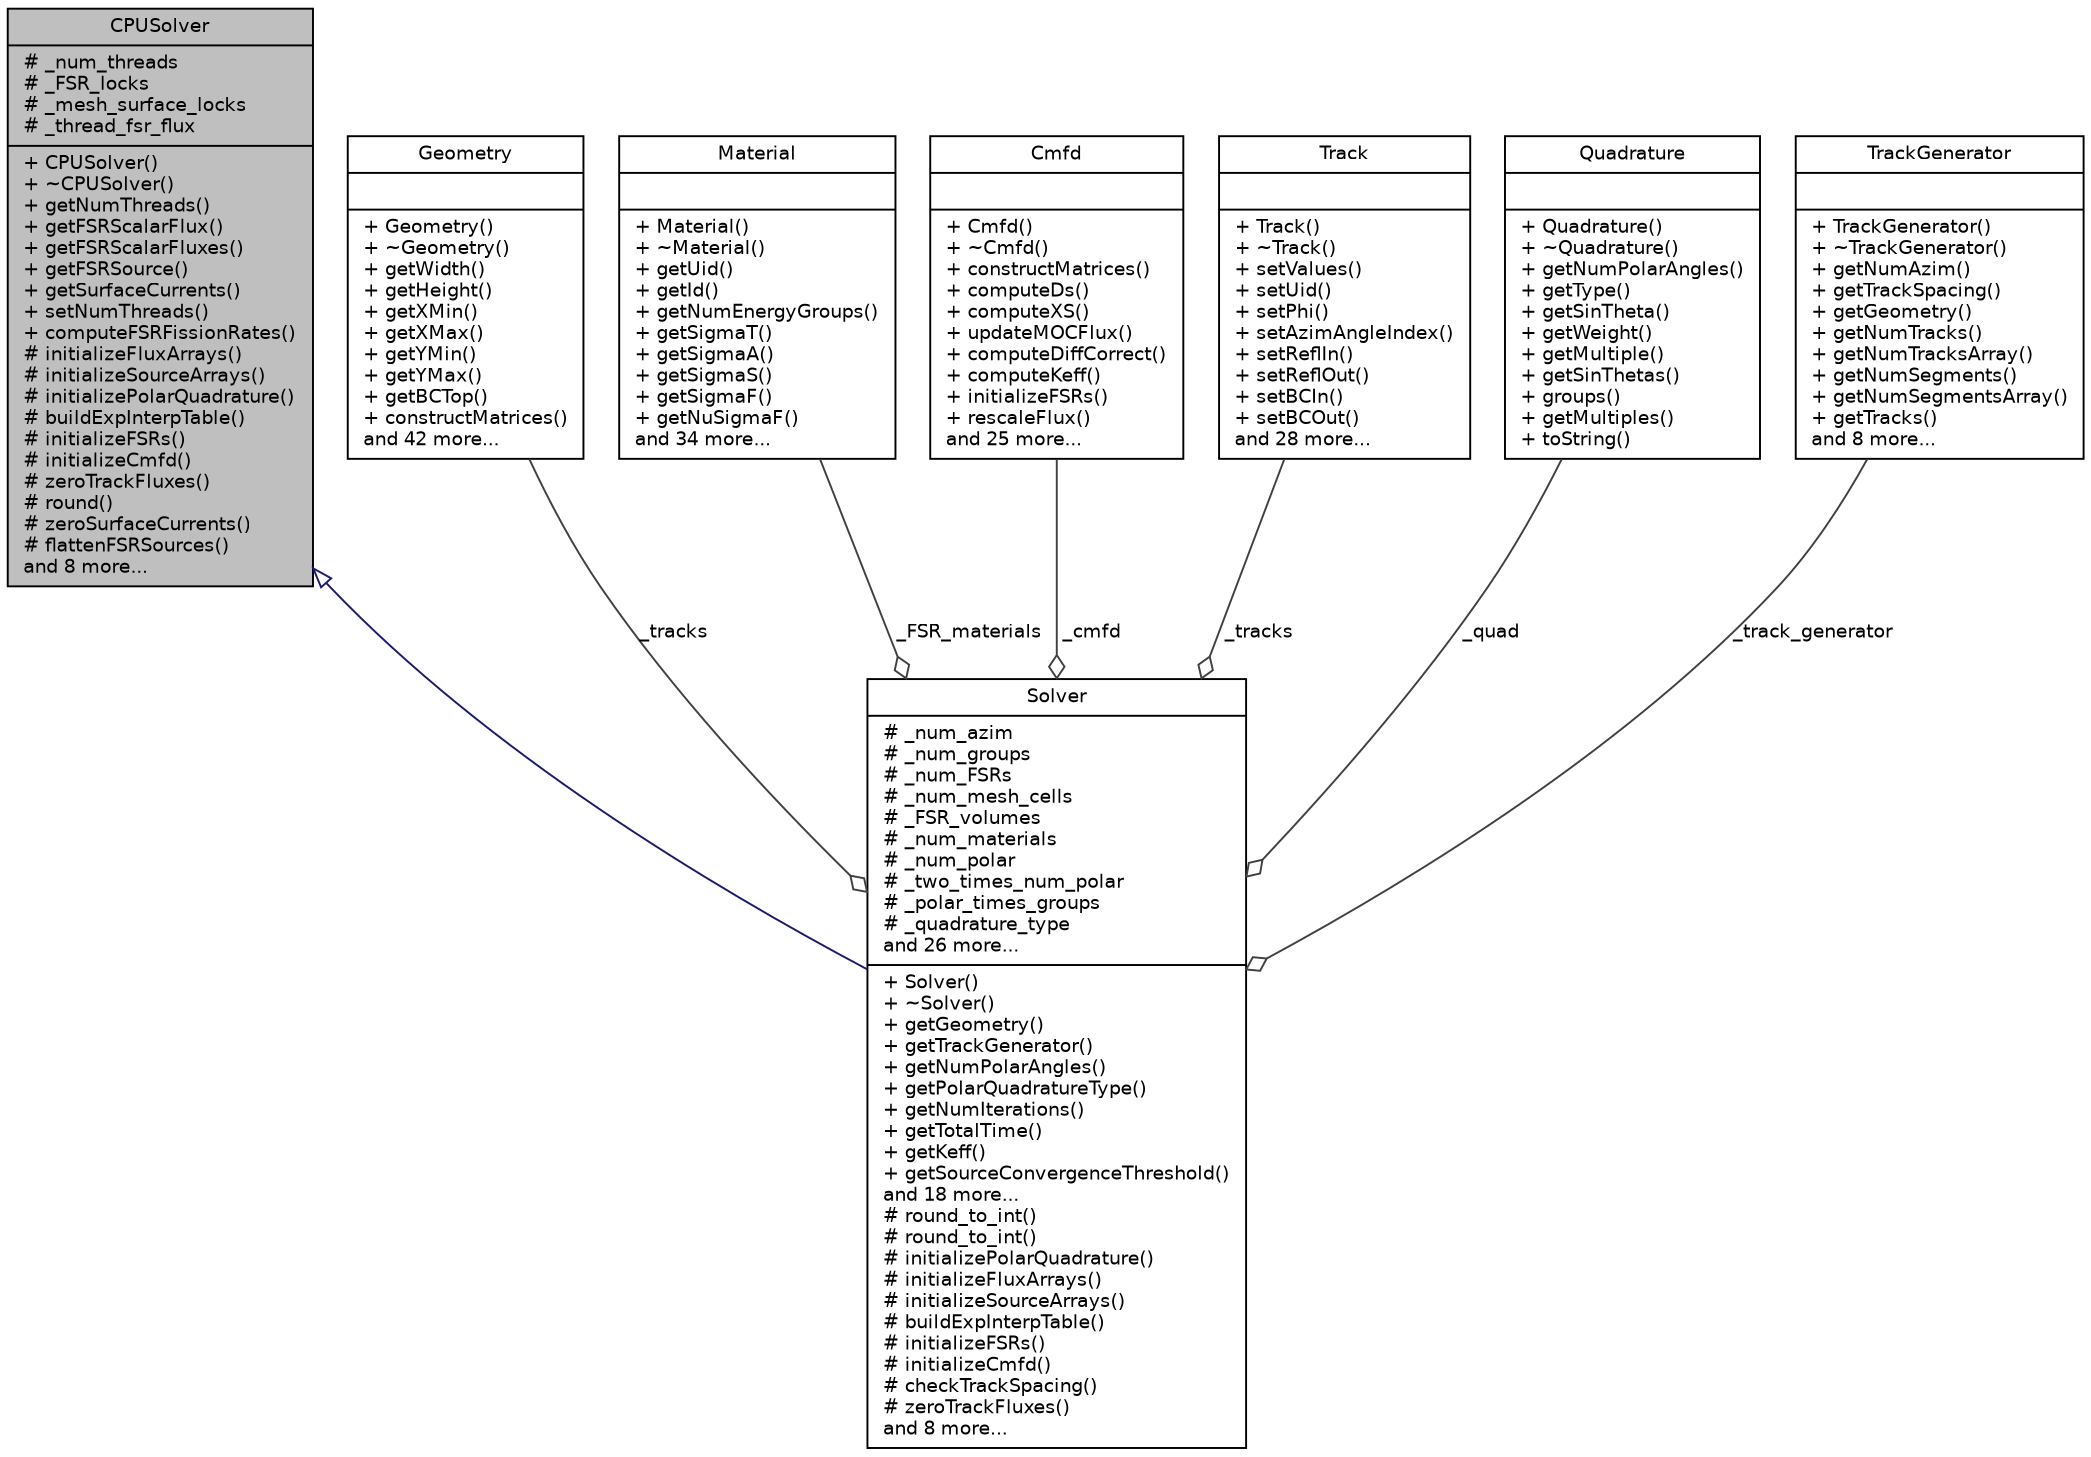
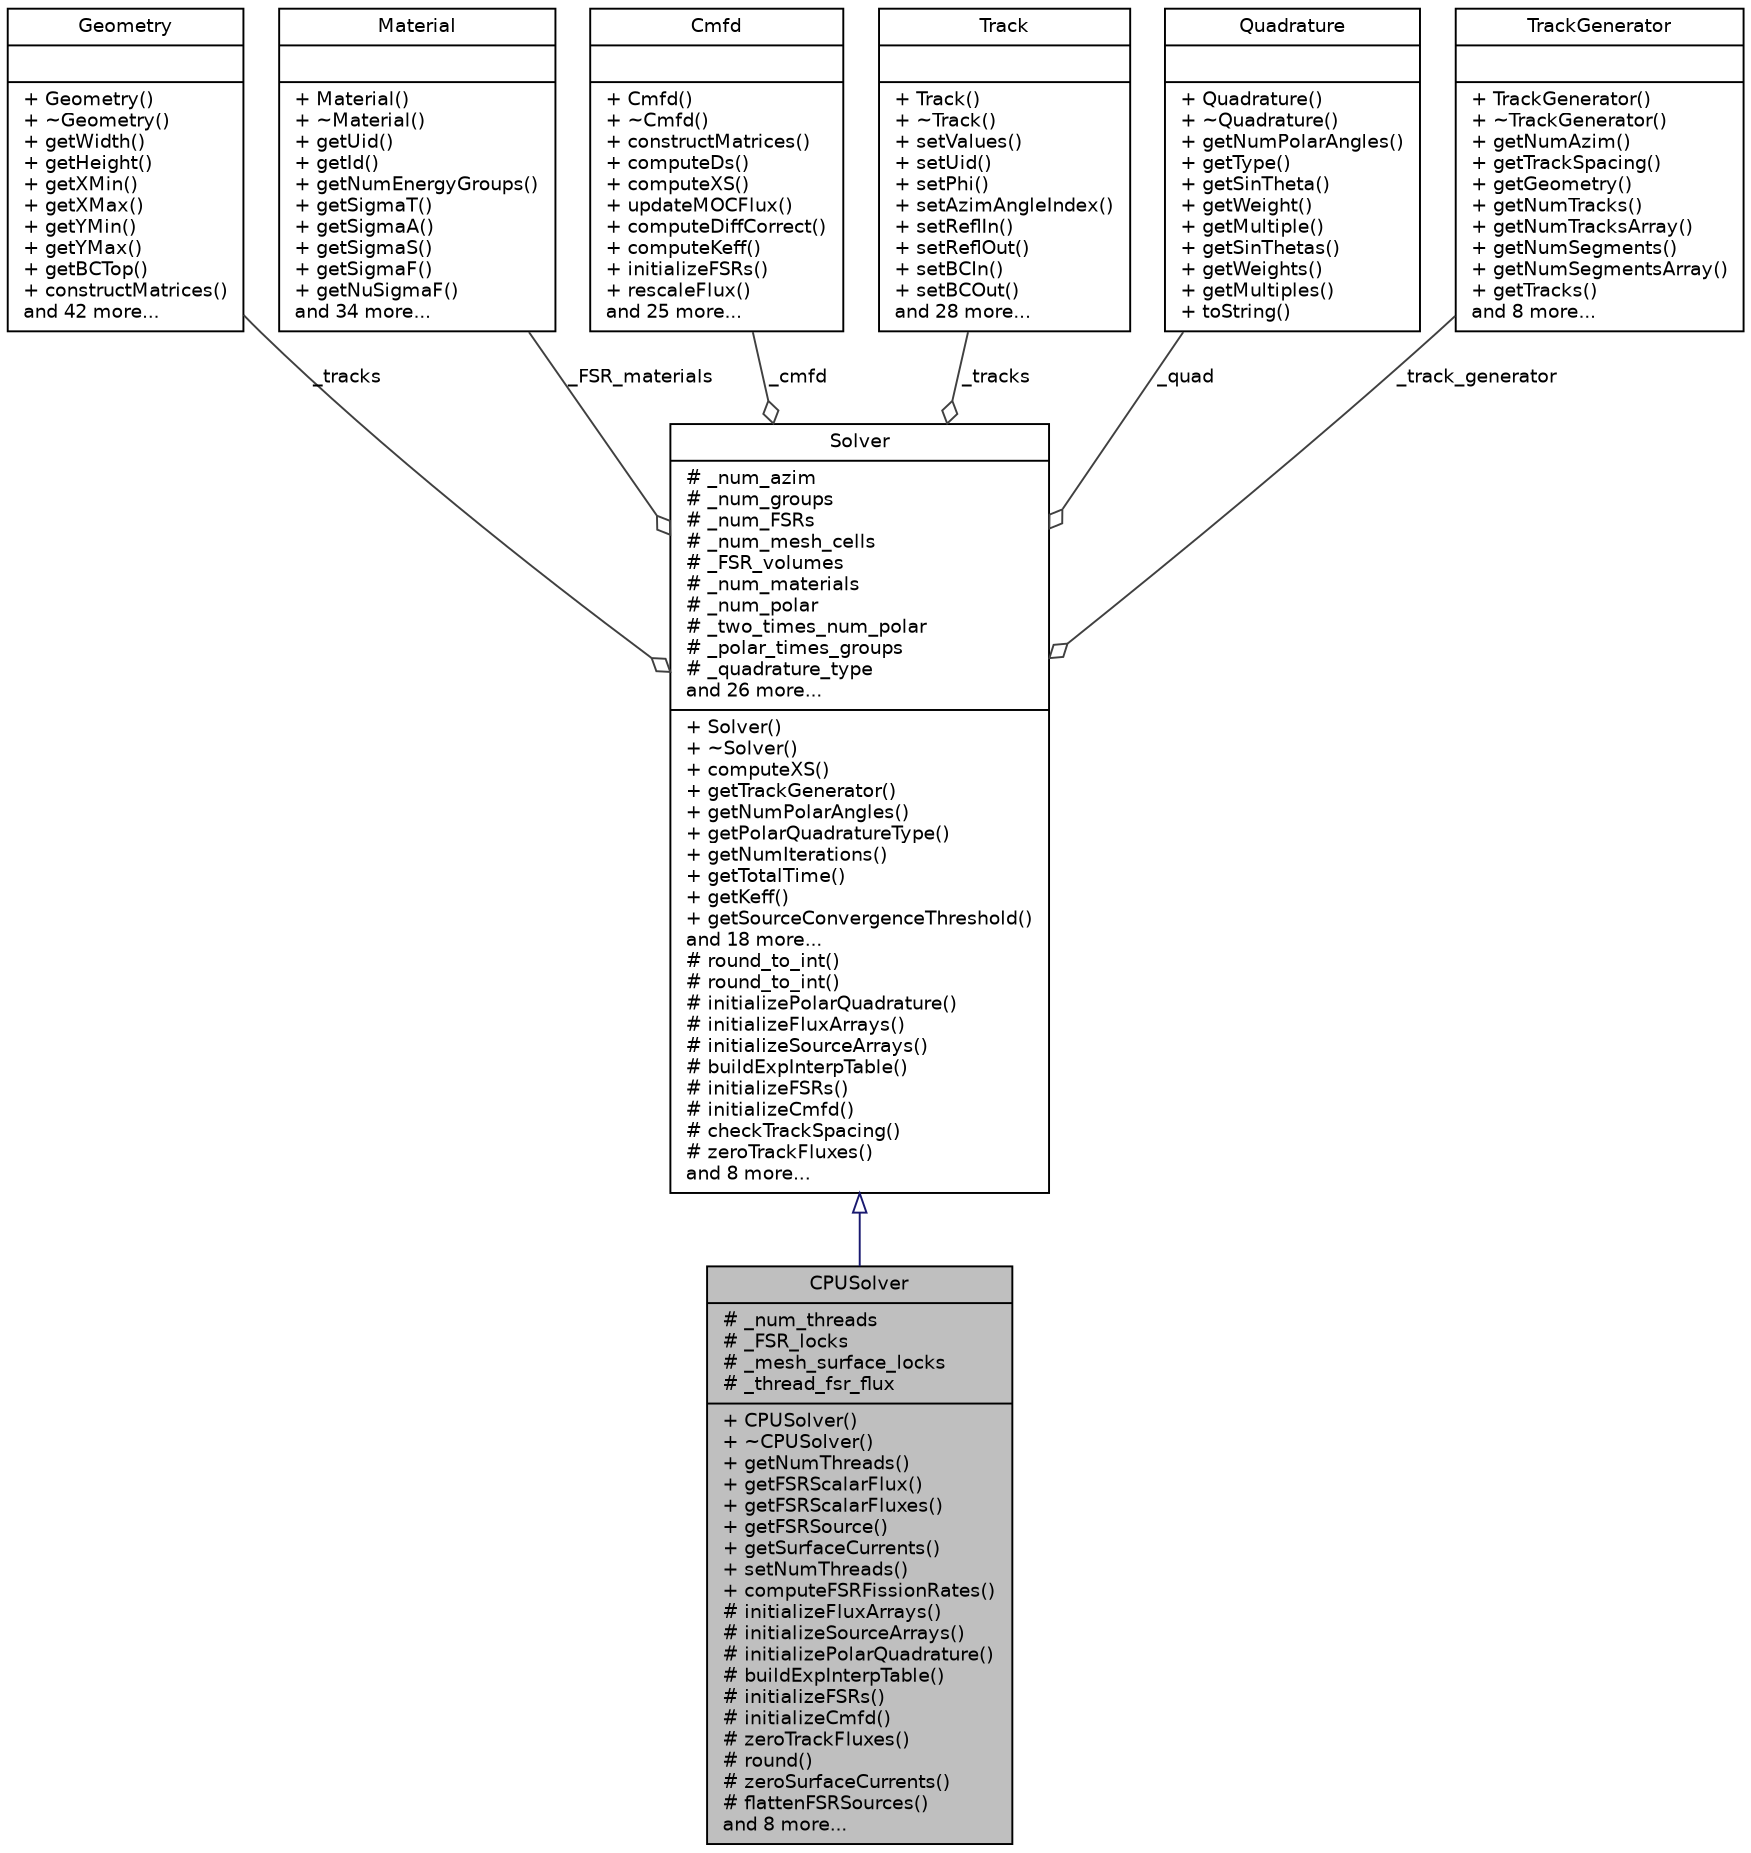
(1571, 397) -> (1252, 270)
(582, 797) -> (860, 1239)
(964, 1025) -> (758, 770)
